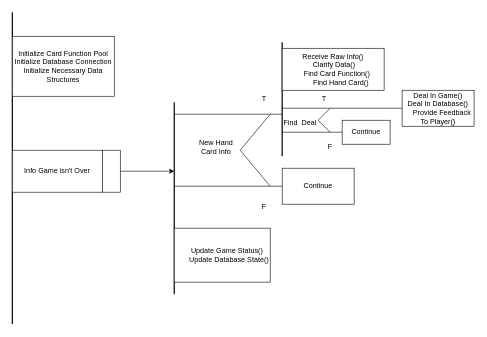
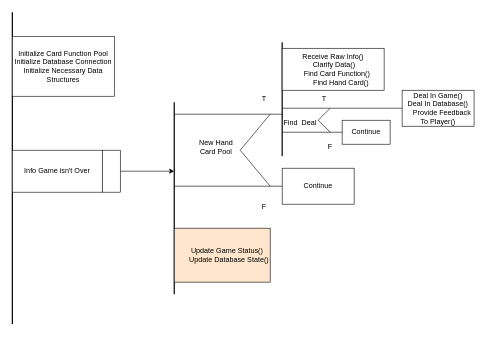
(216, 147) -> (216, 147)
(222, 255) -> (222, 255)
